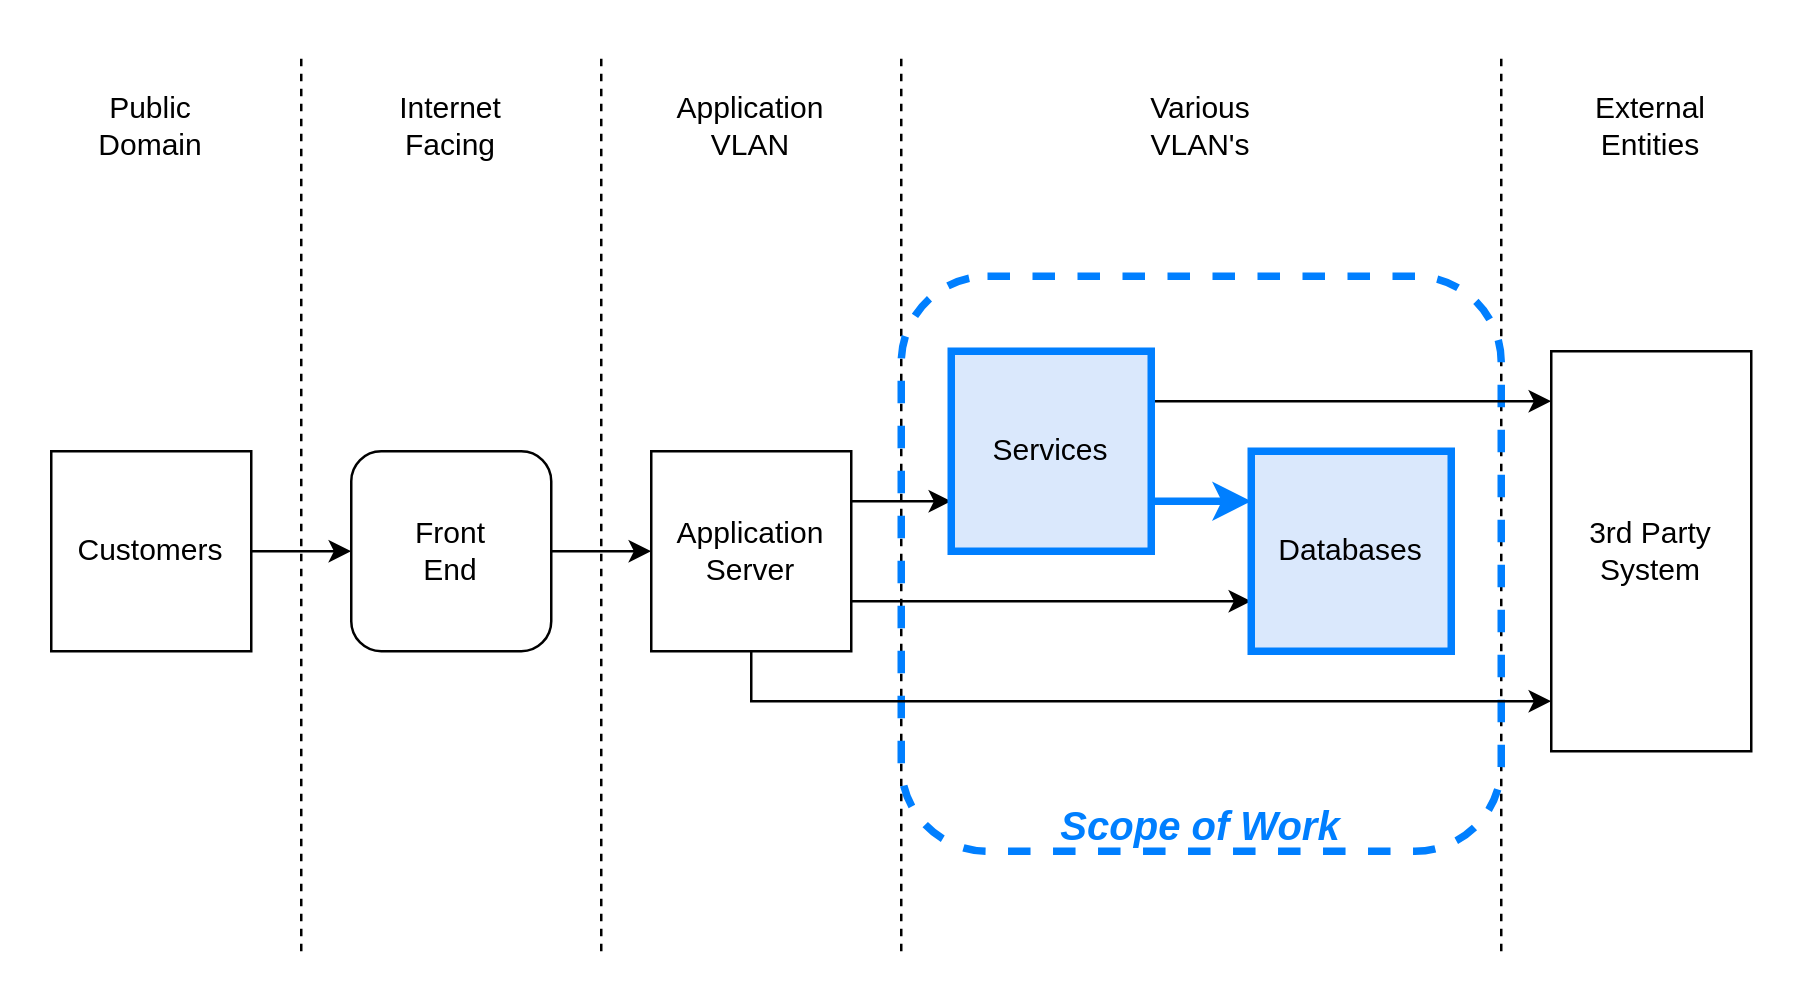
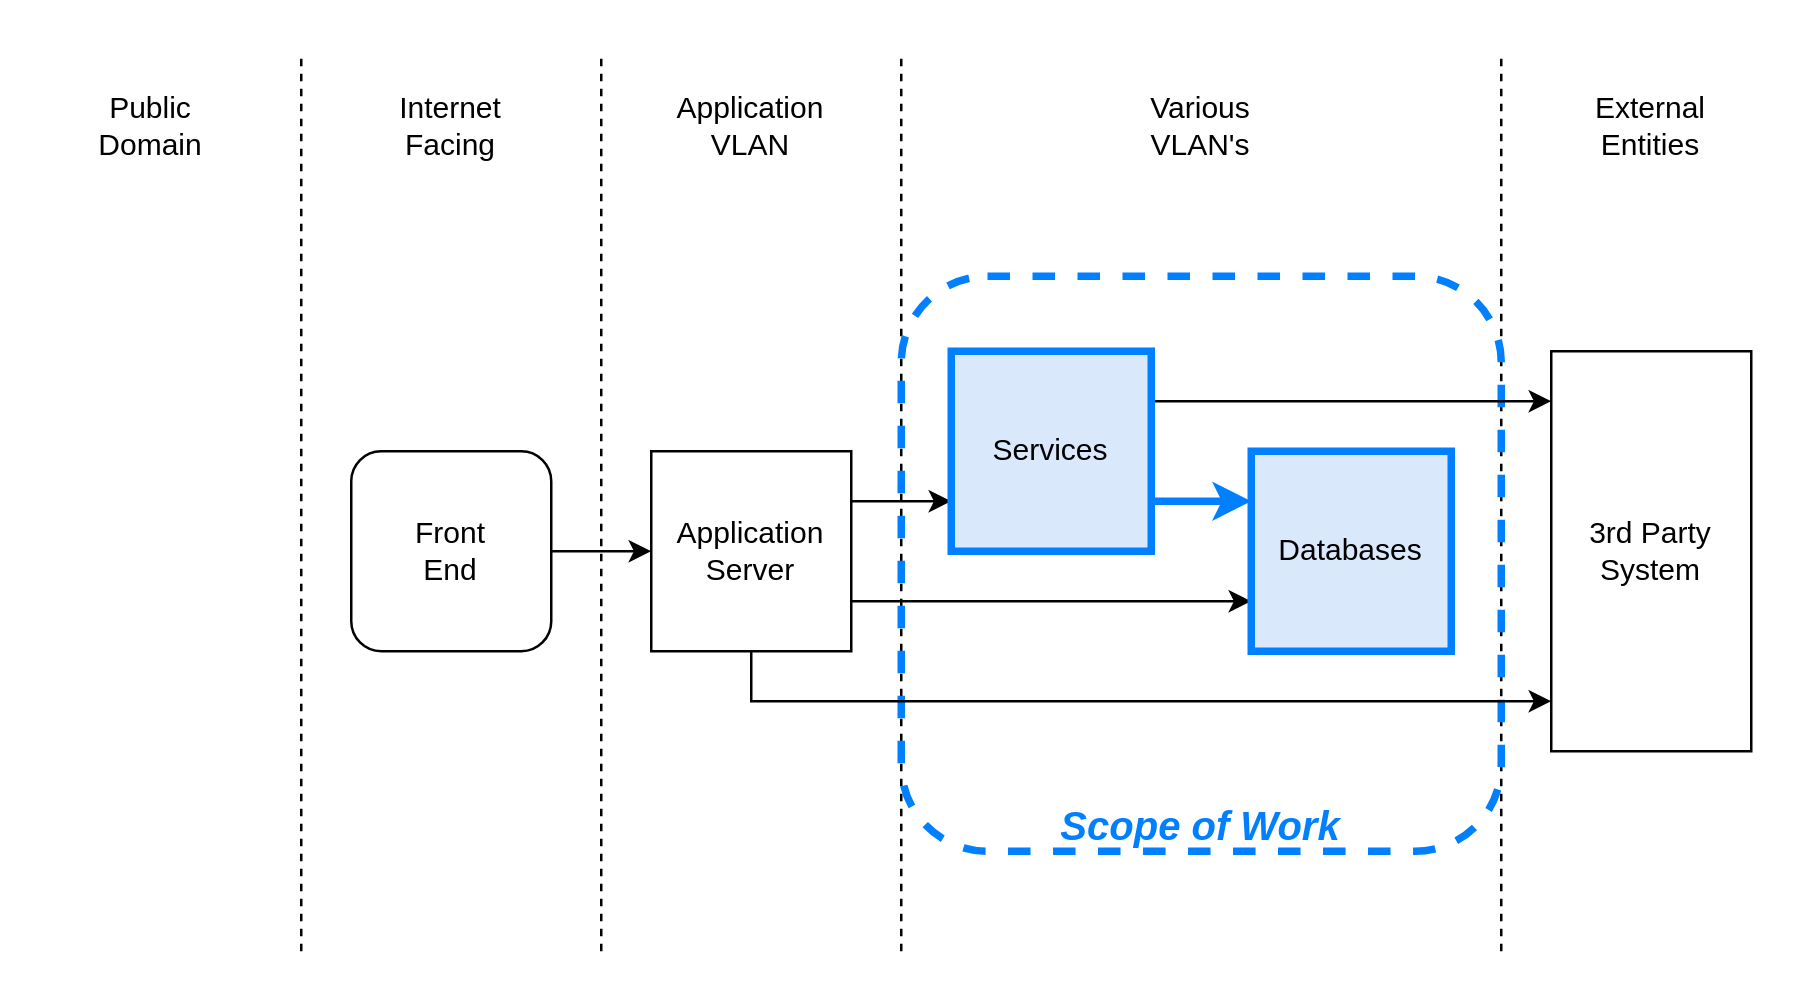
(151, 551) -> none
(273, 551) -> none
